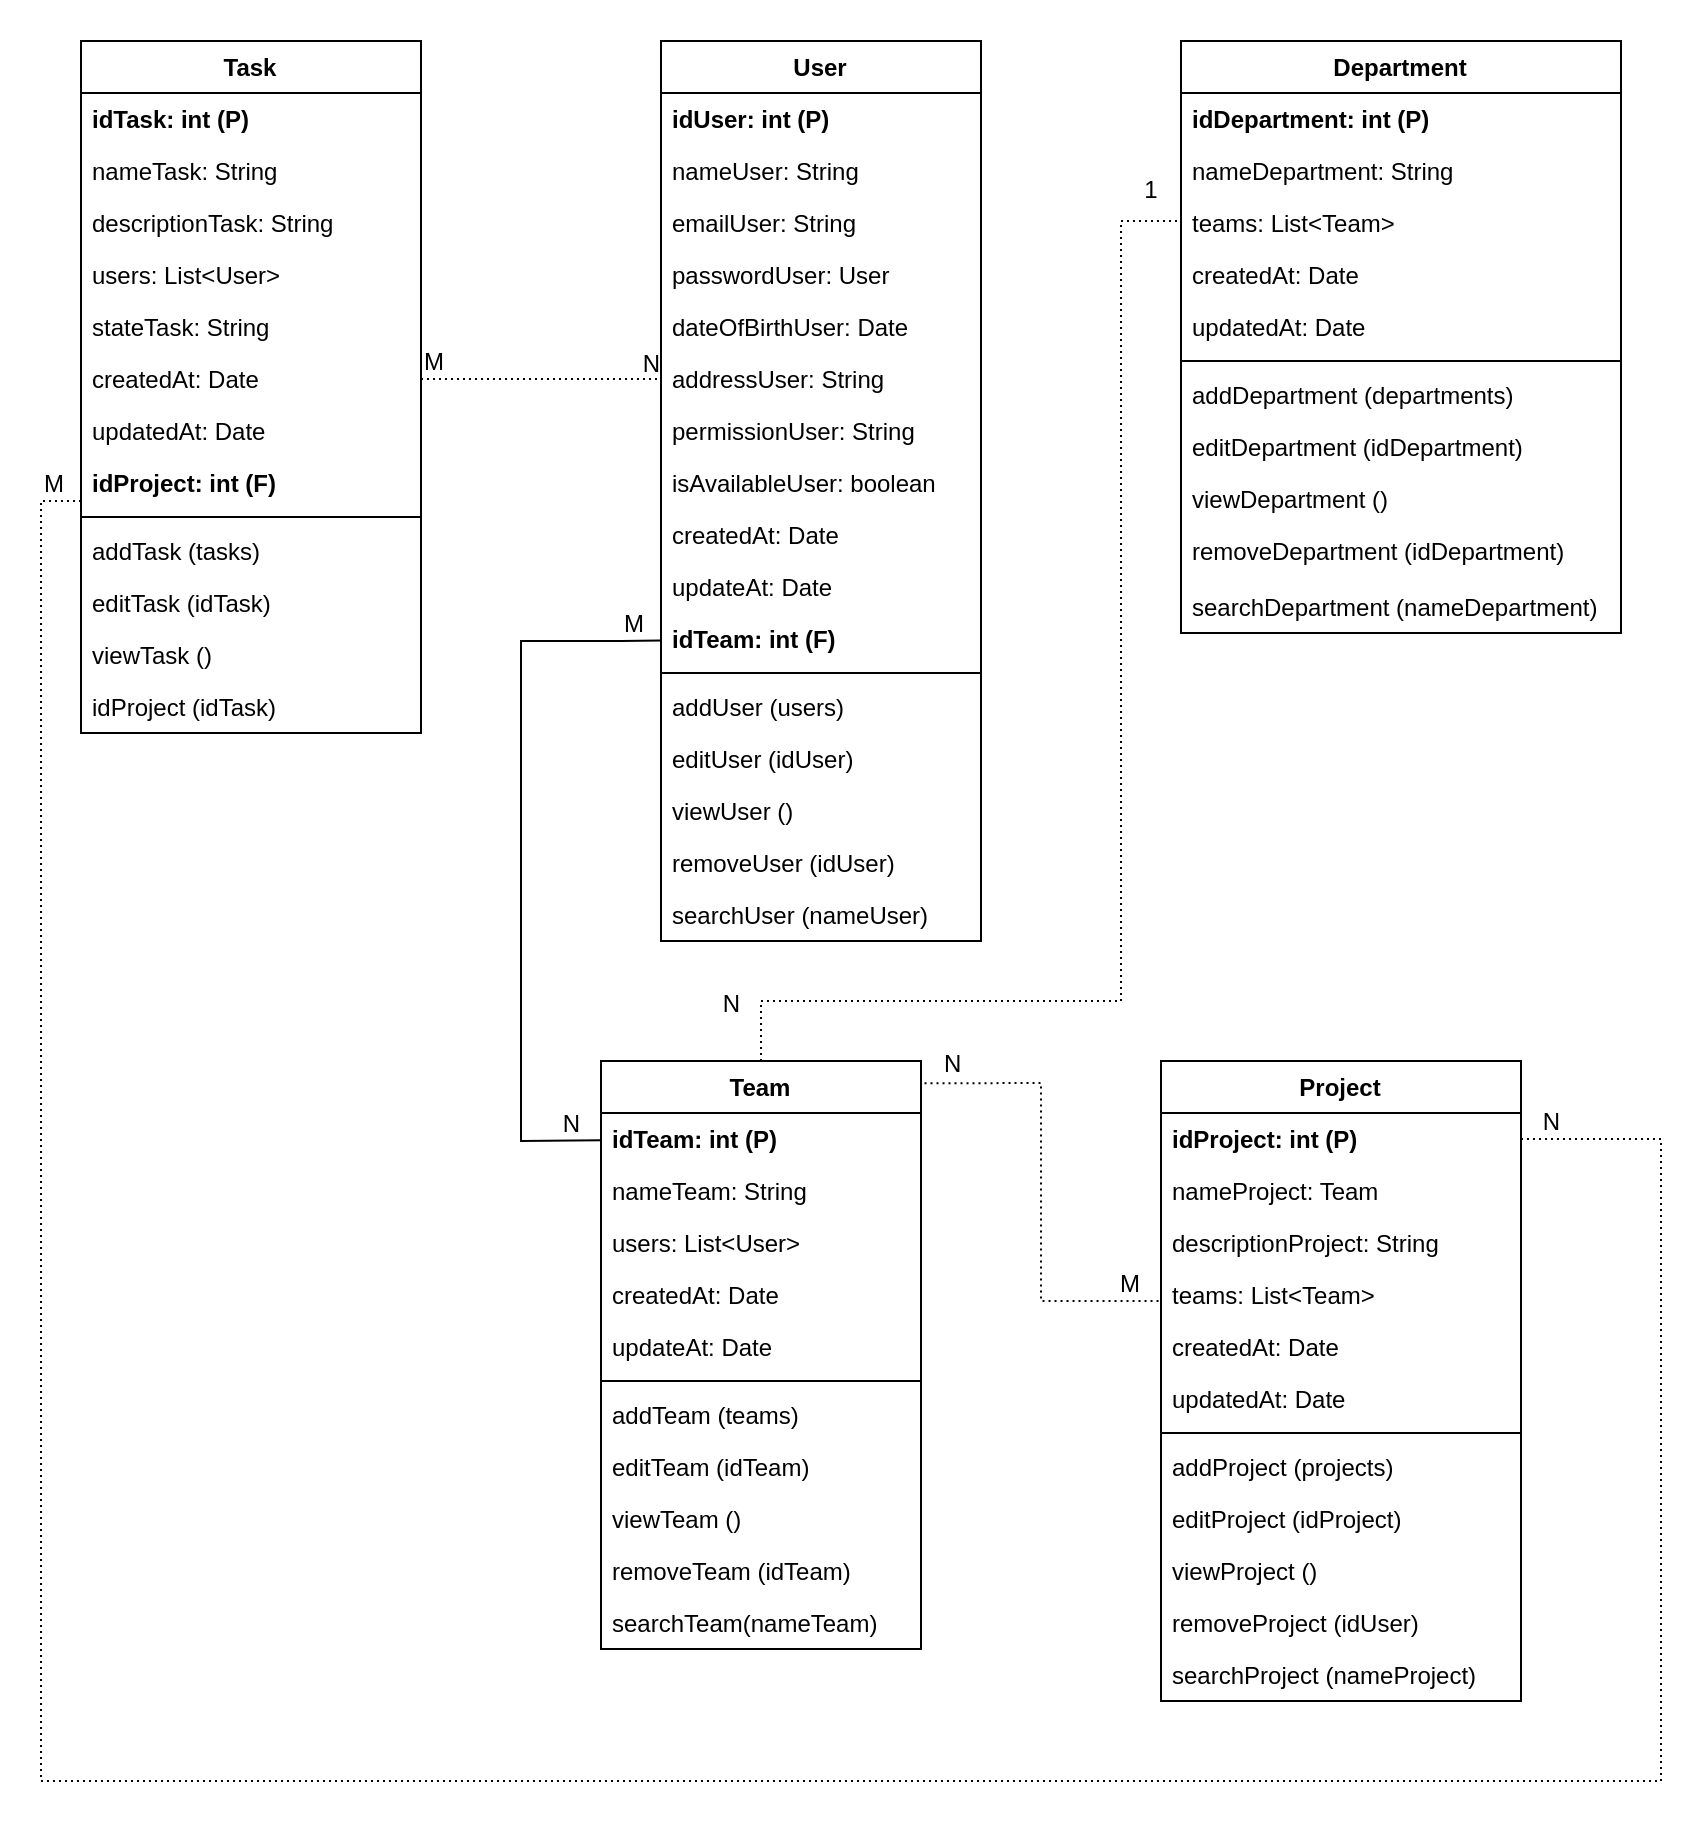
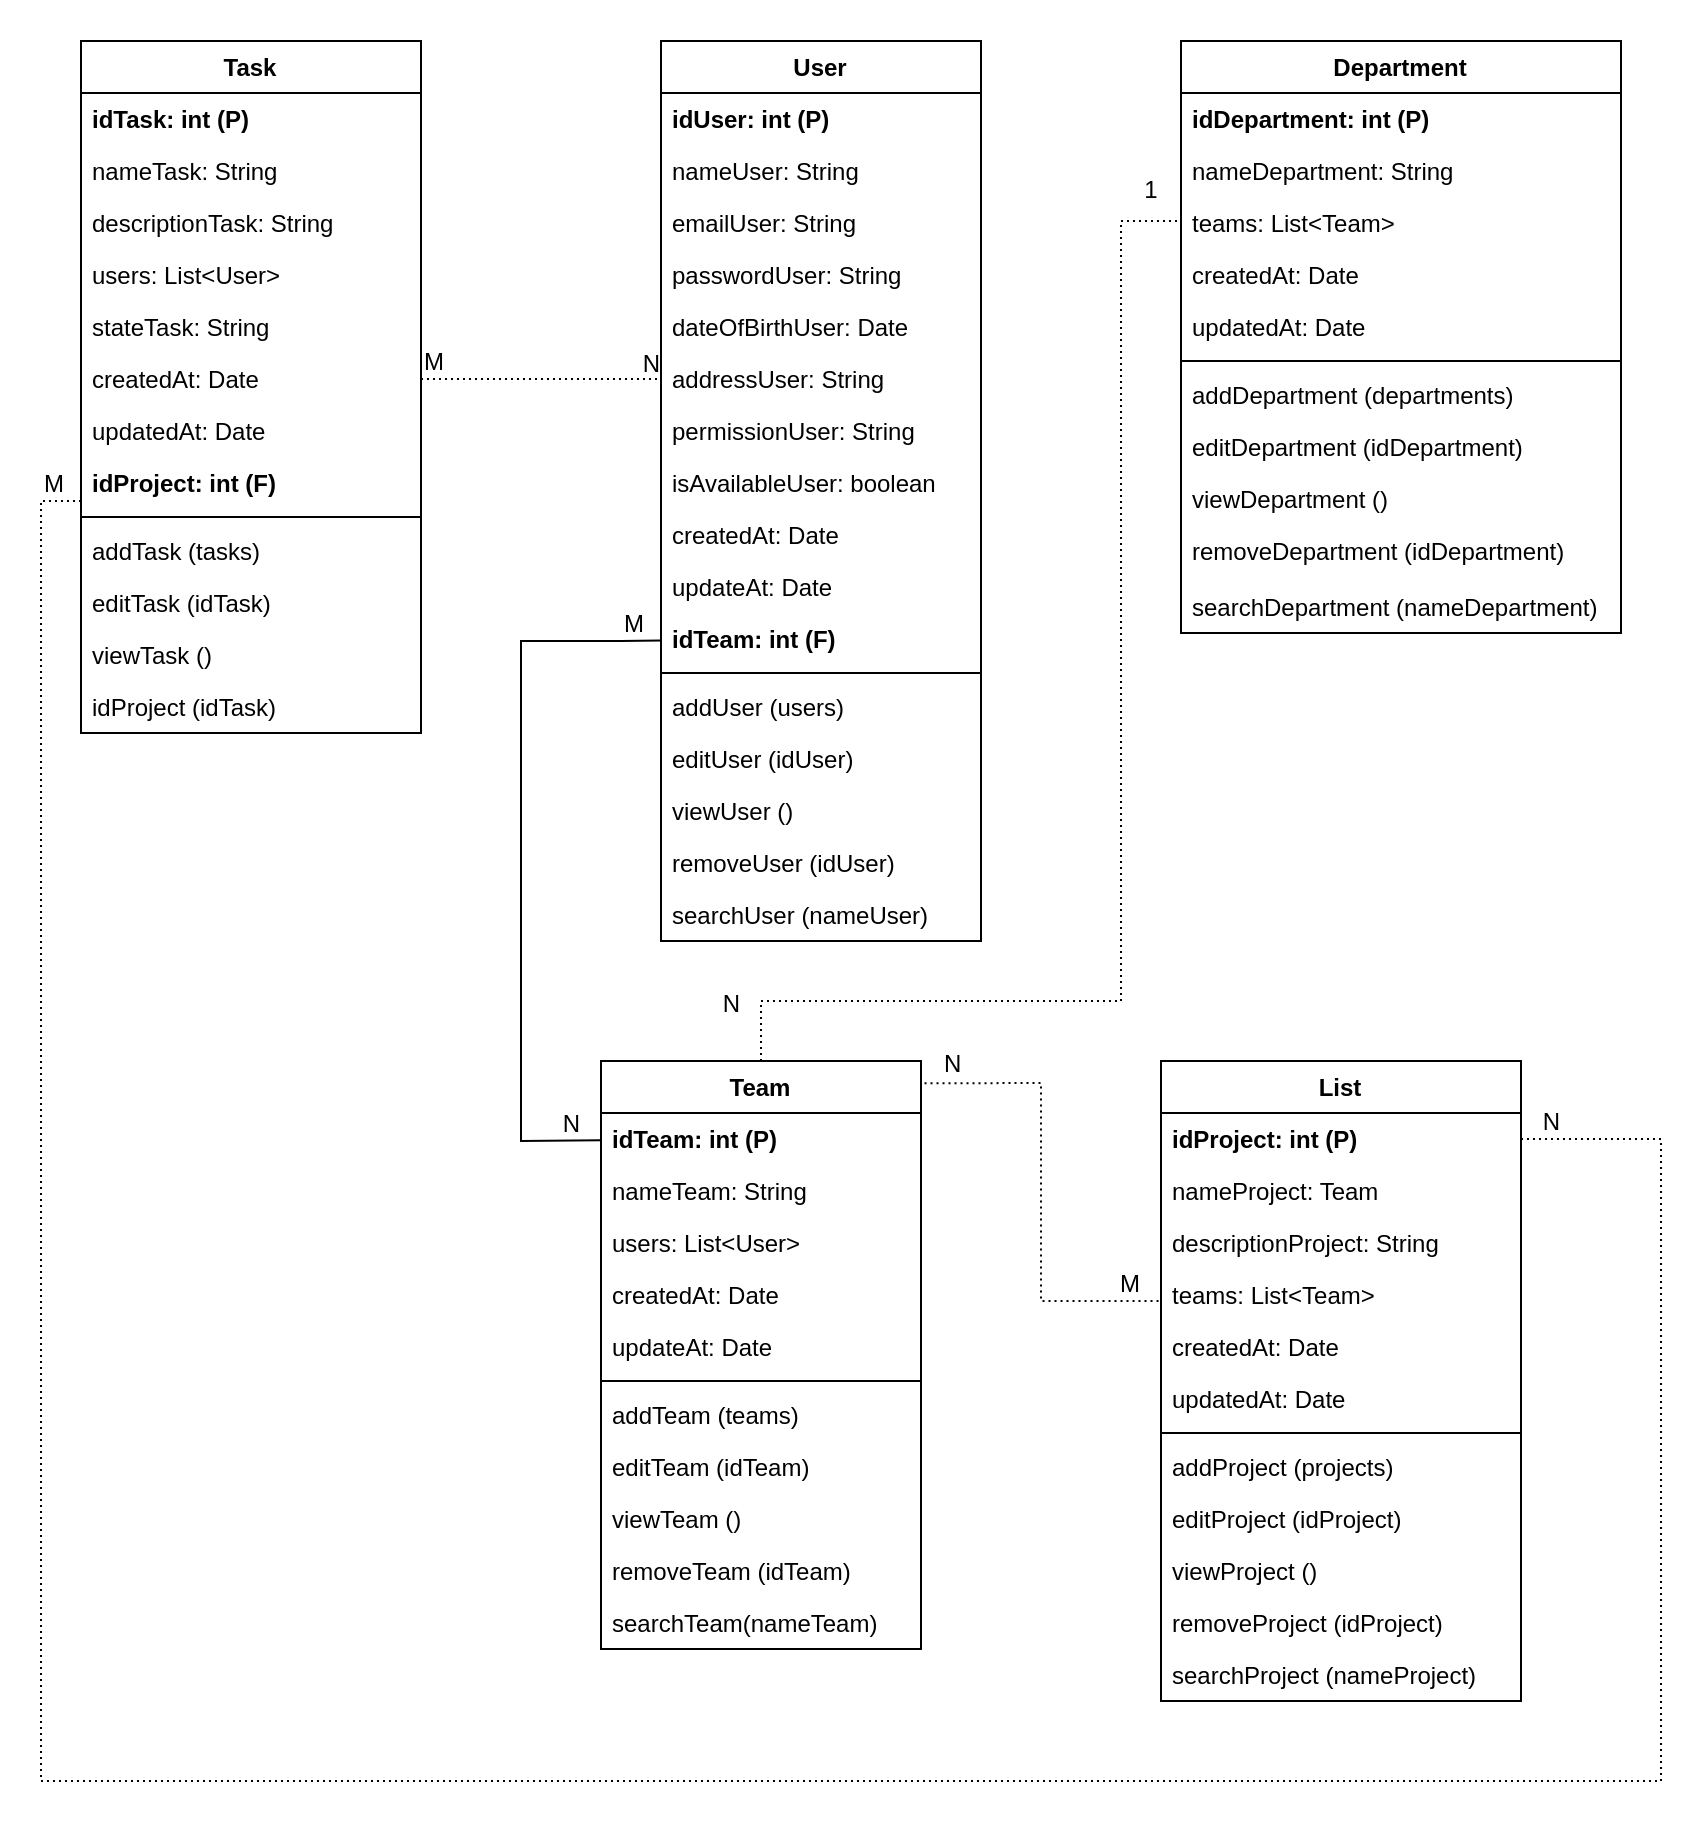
(787, 276) -> (797, 276)
(1340, 1088) -> (1340, 1088)
(1314, 1624) -> (1334, 1624)
